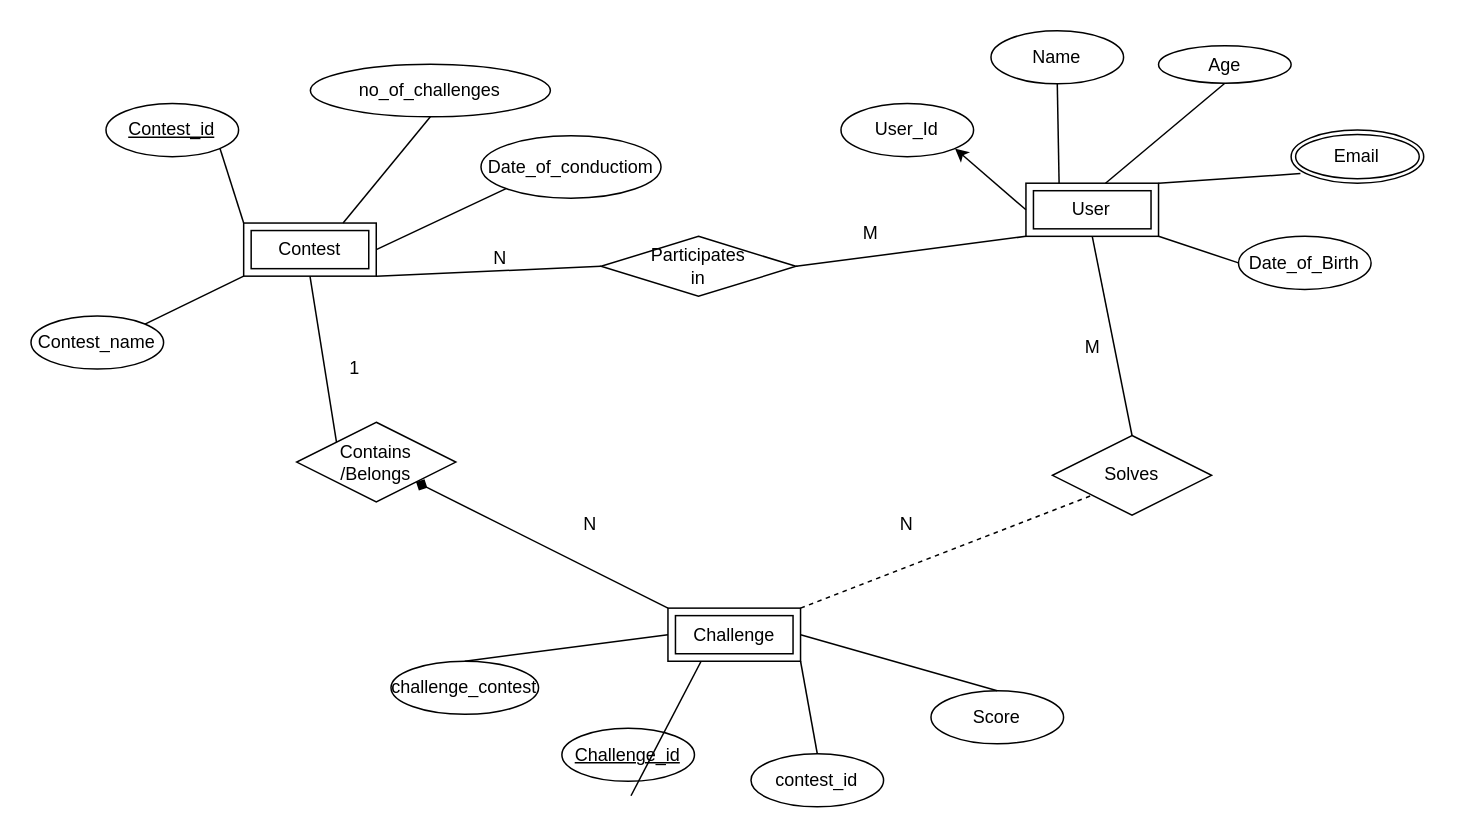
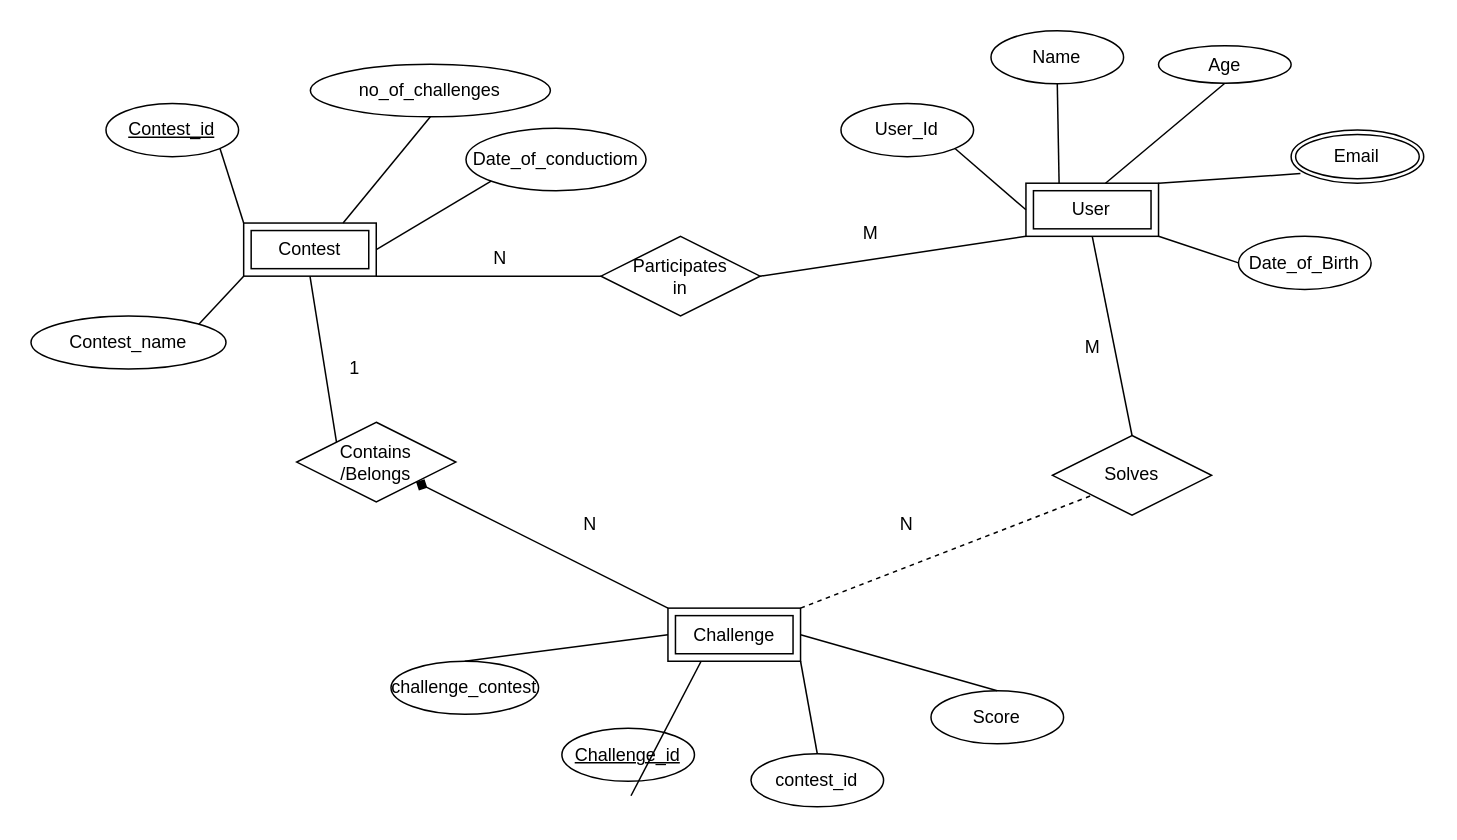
(963, 156) -> (959, 152)
(571, 167) -> (556, 159)
(698, 266) -> (680, 276)
(97, 343) -> (128, 343)
